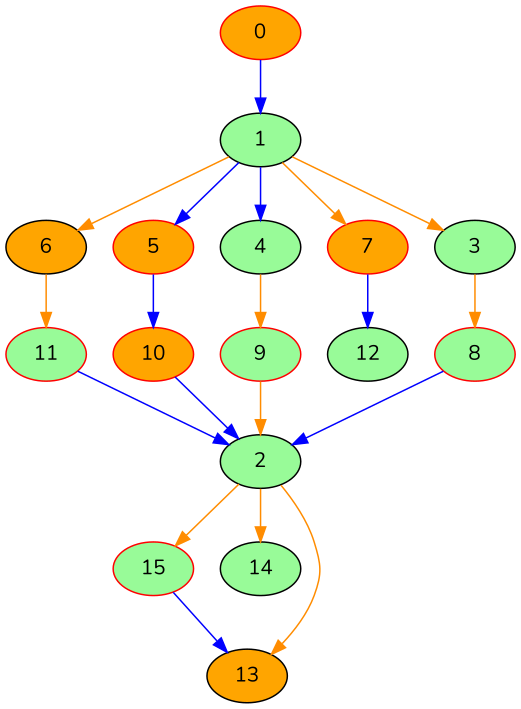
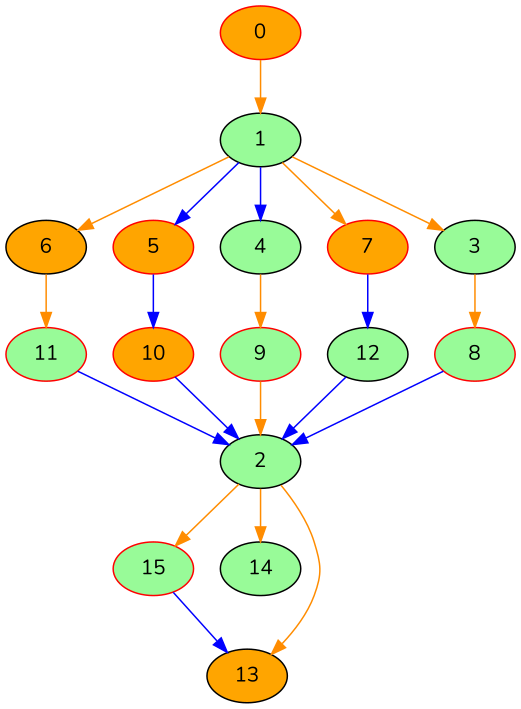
(261, 79) -> (261, 79)
none -> (320, 403)
